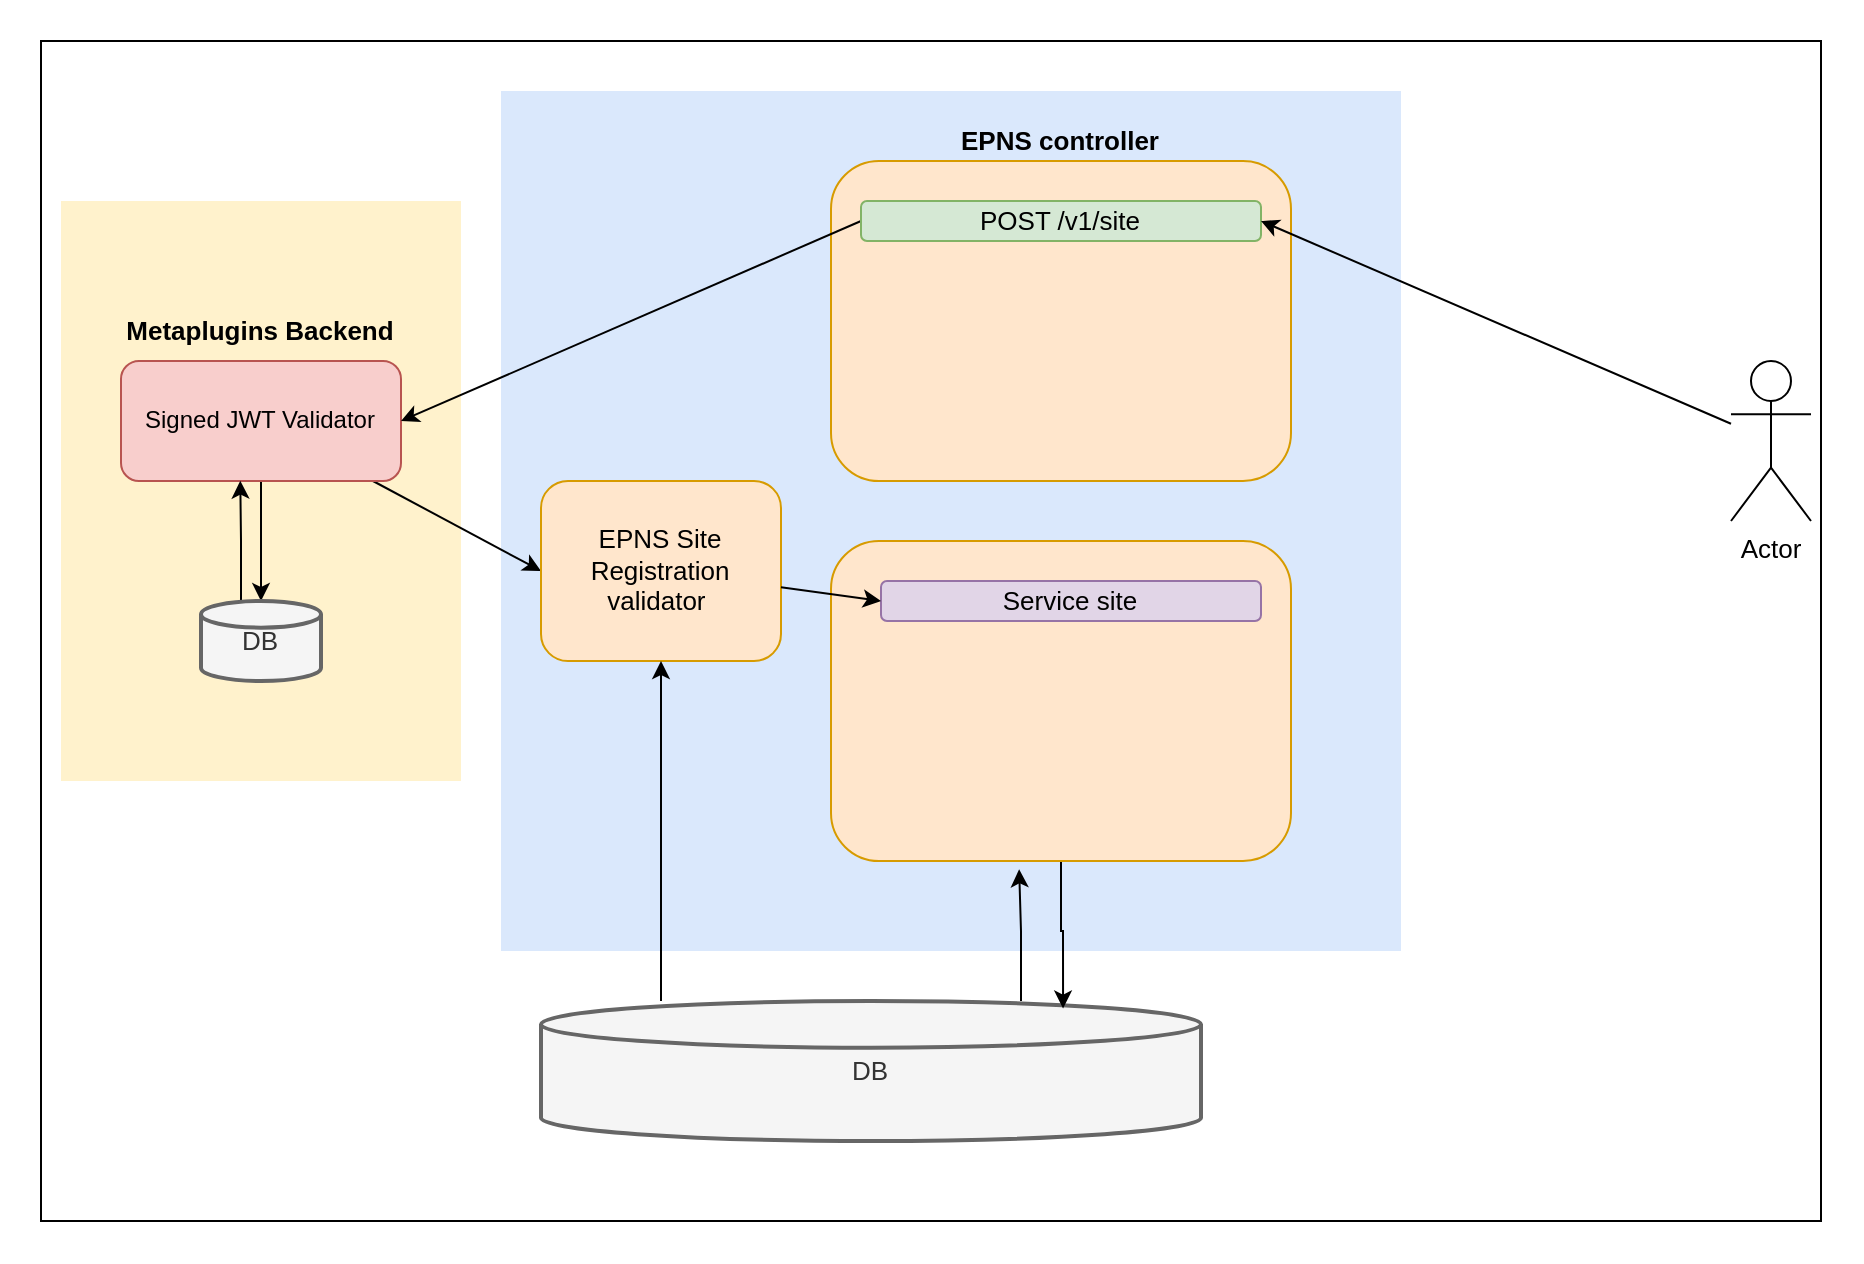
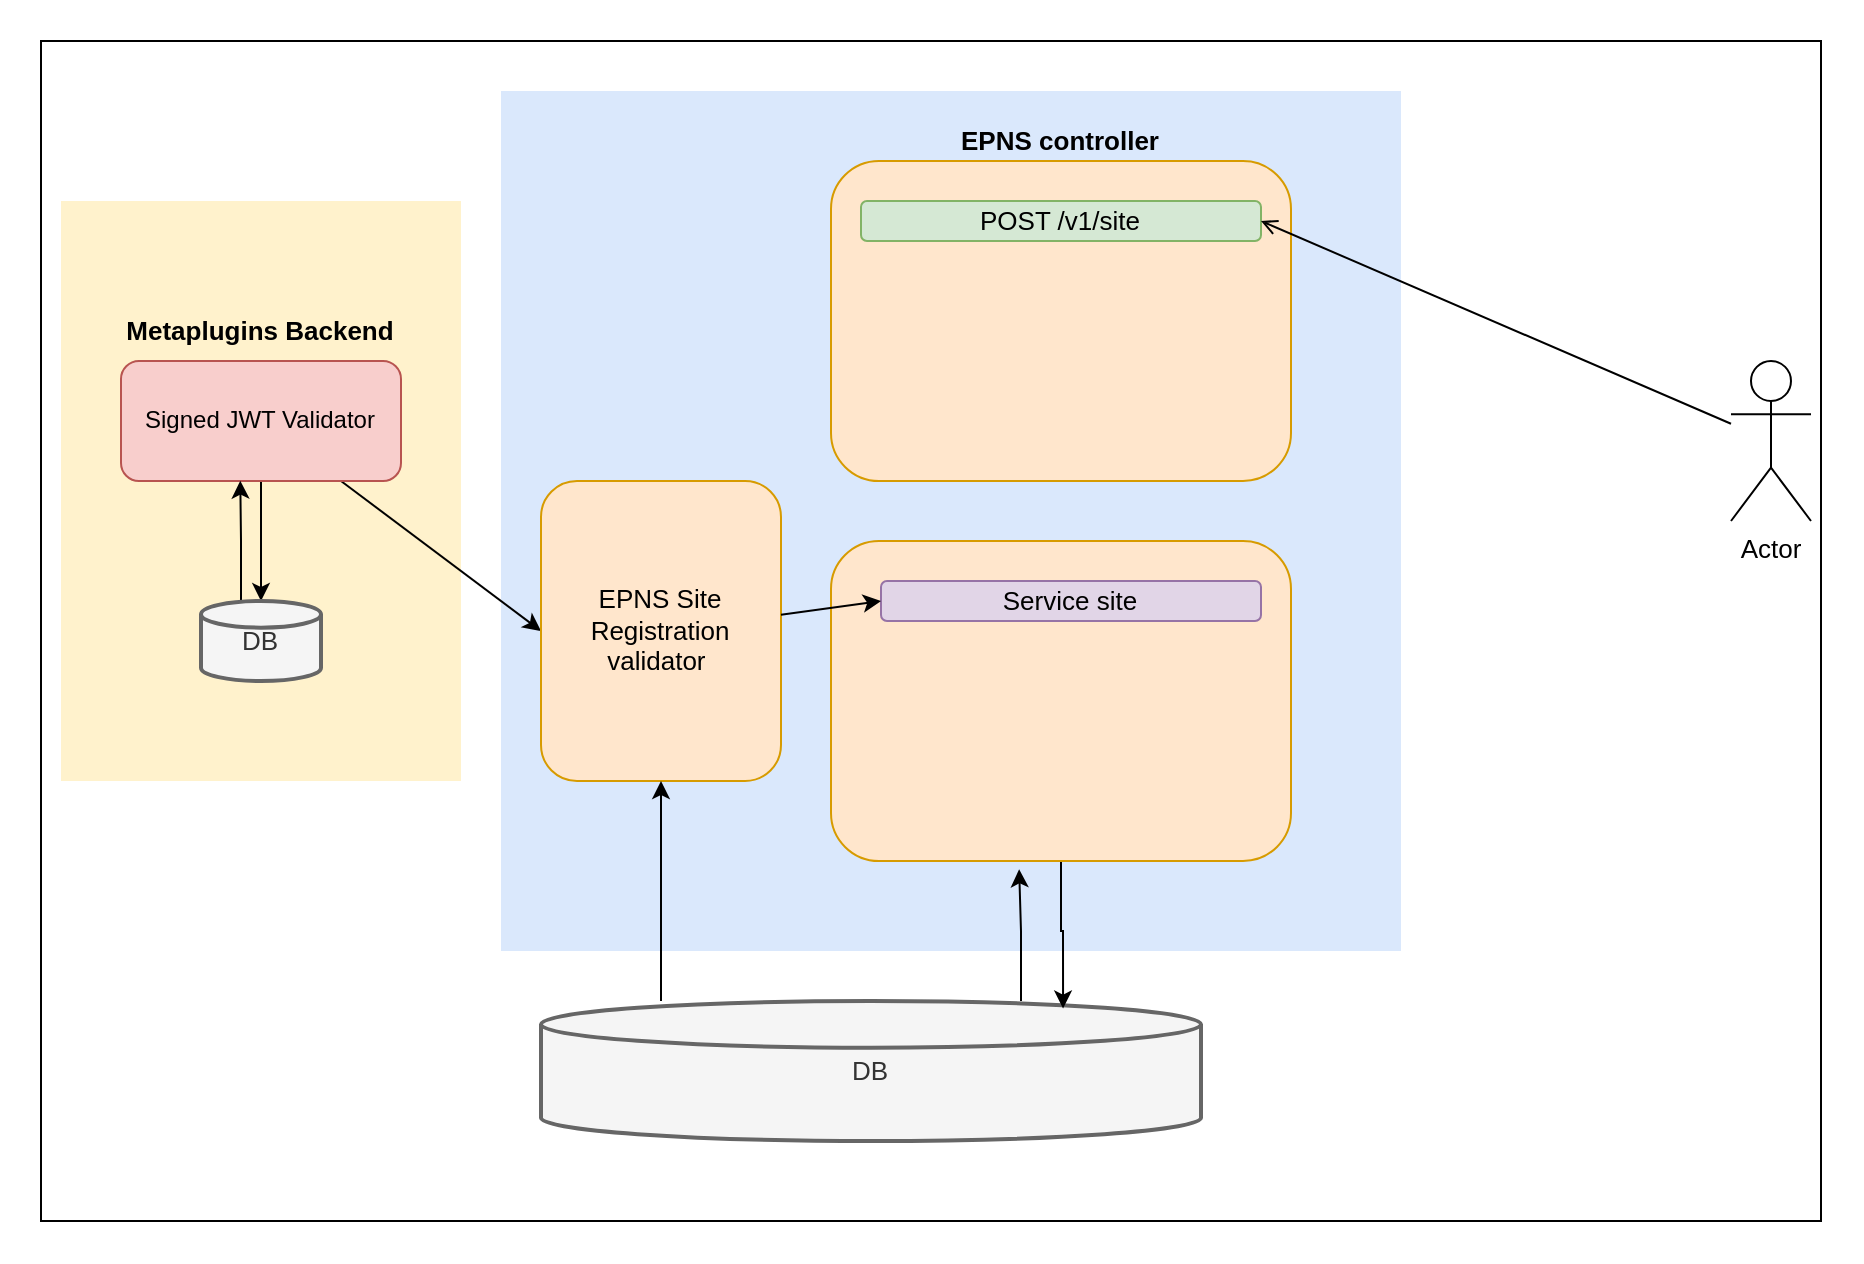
(1275, 227) -> (1271, 225)
(637, 318) -> none
(661, 571) -> (661, 631)
